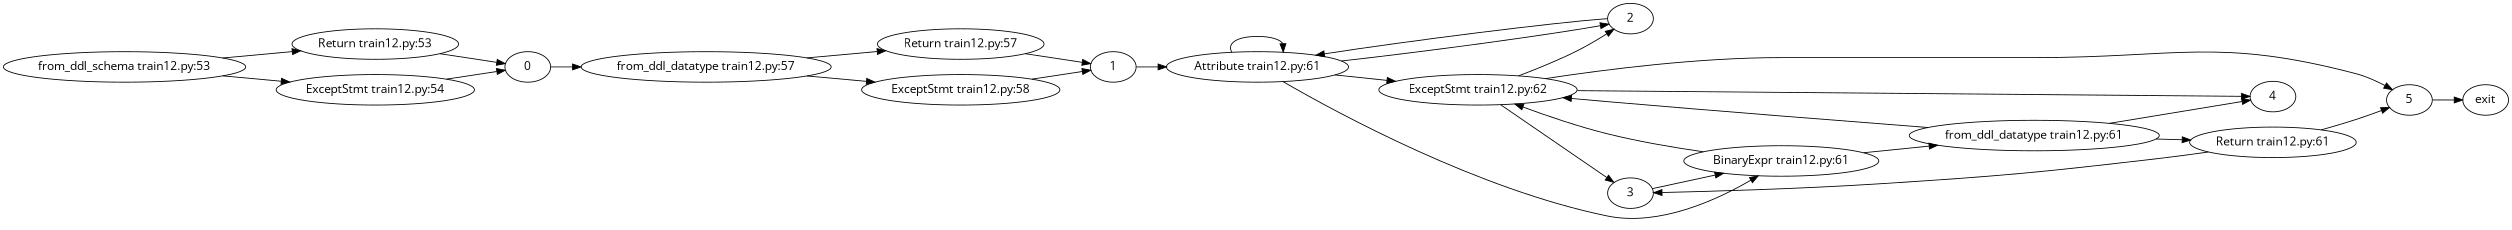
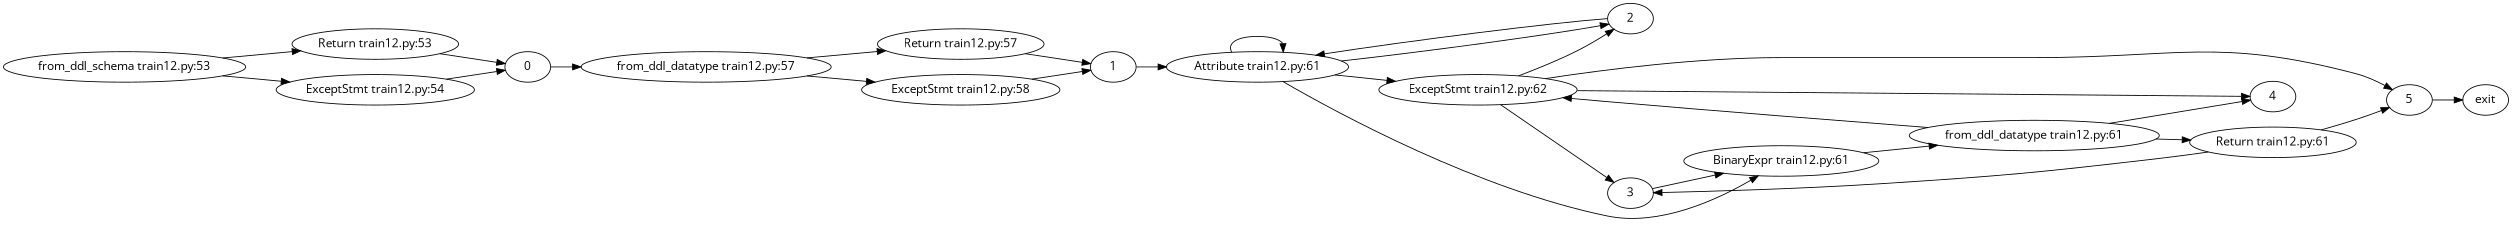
(1612, 135) -> none
